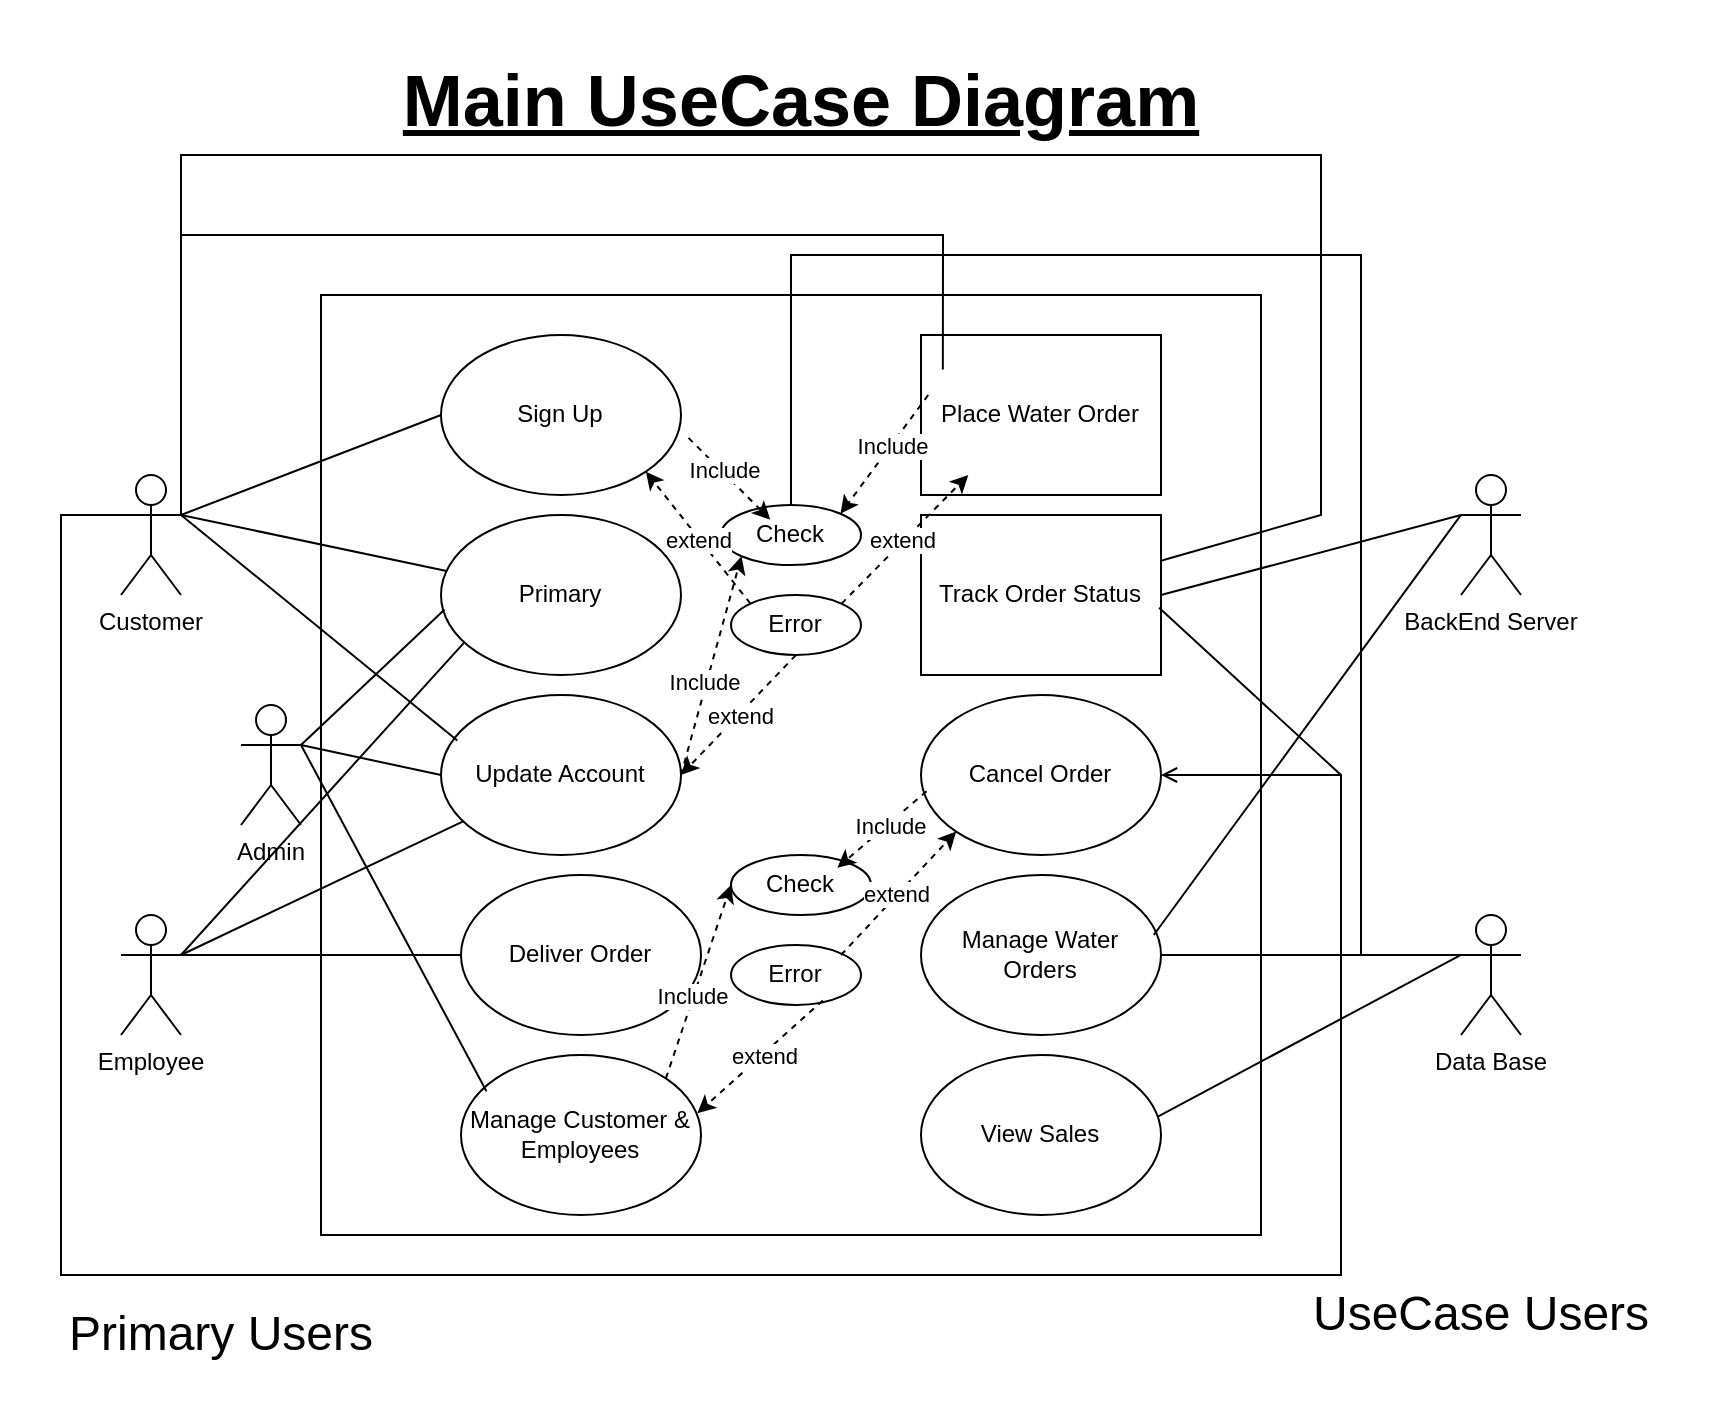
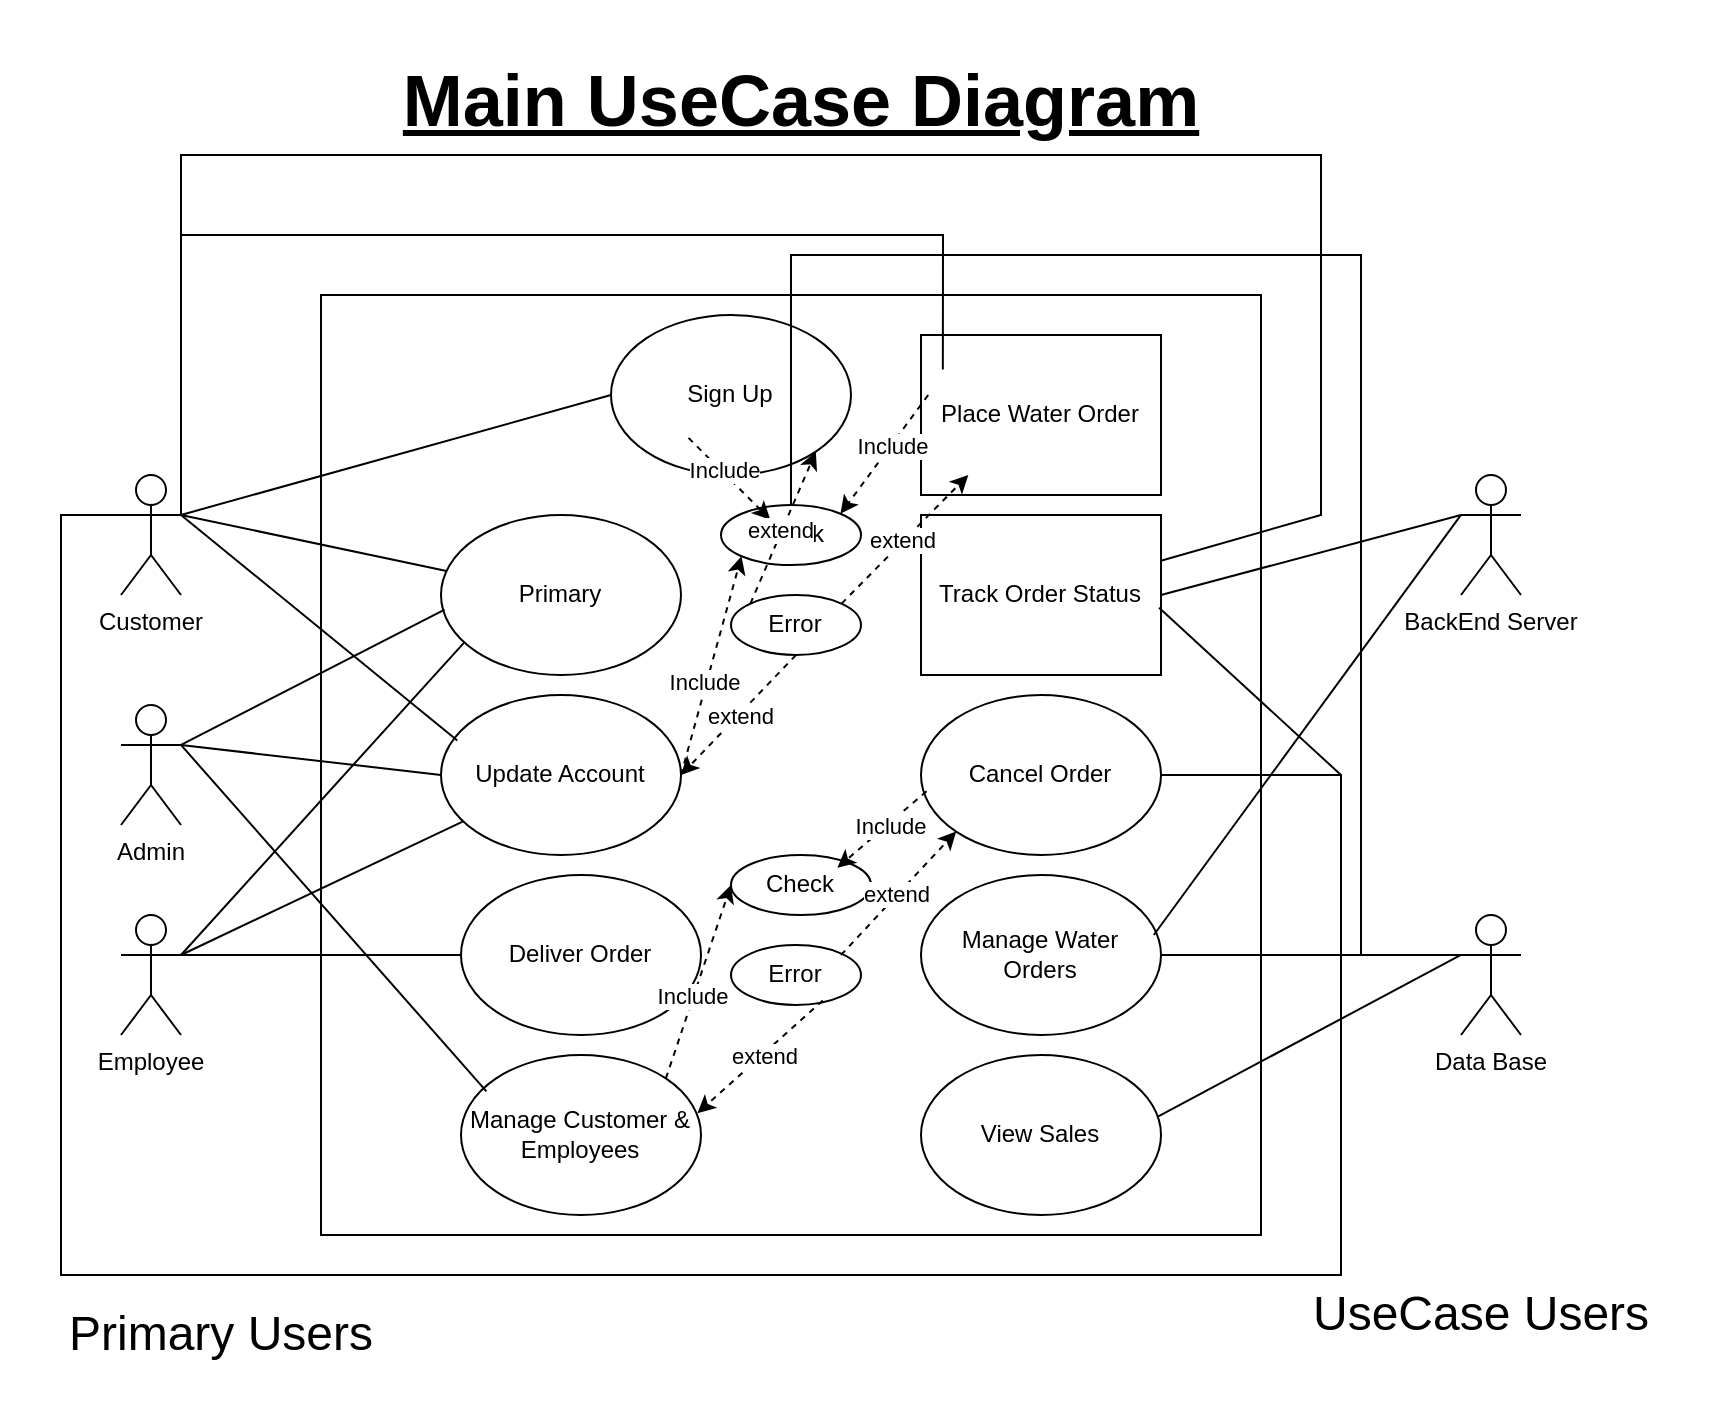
(561, 415) -> (731, 395)
(271, 765) -> (151, 765)
(1168, 775) -> (1167, 775)
